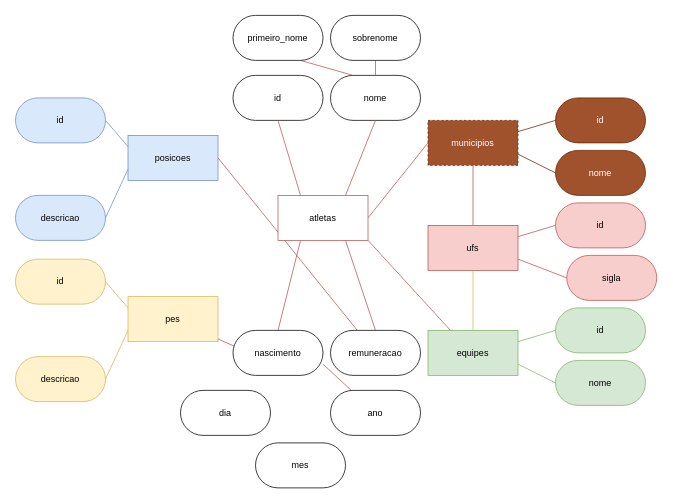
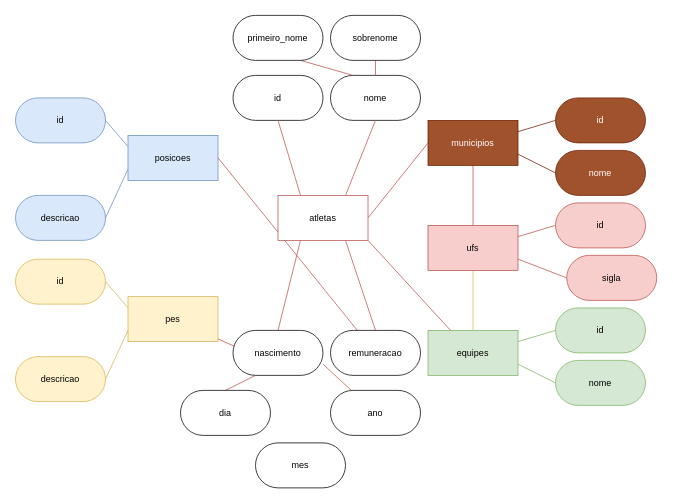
(473, 143) -> (473, 143)
none -> (241, 383)
